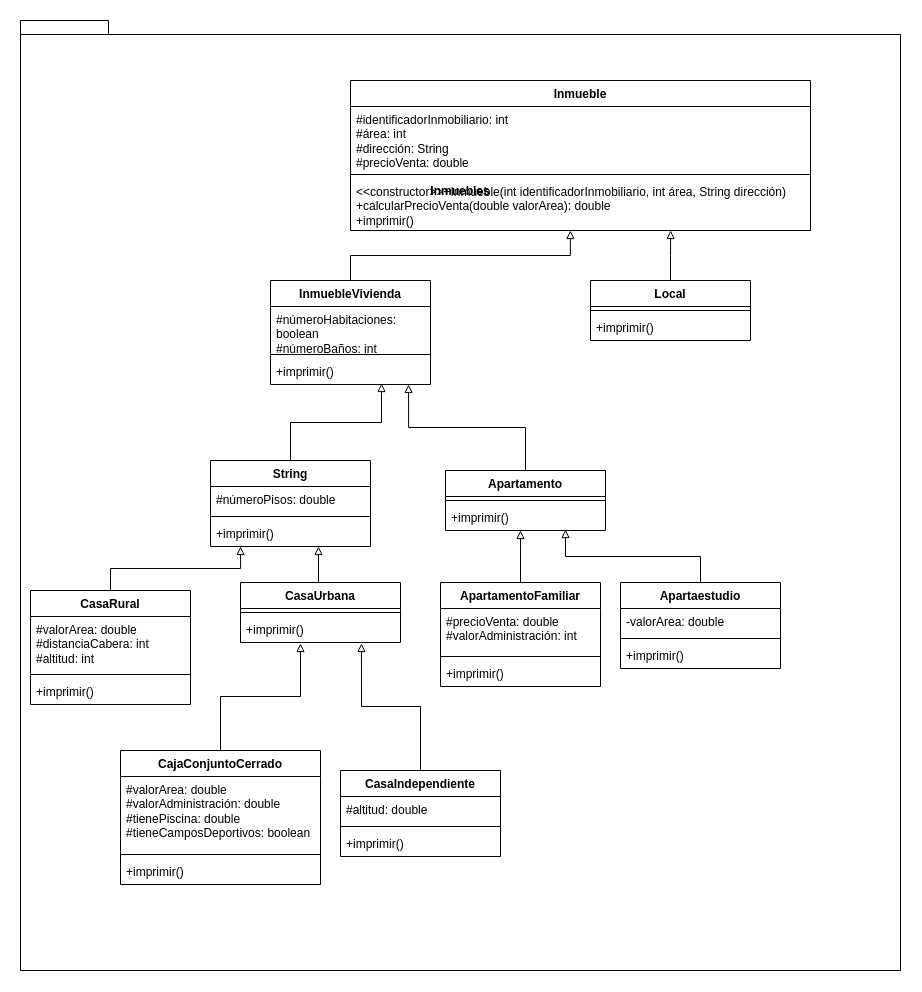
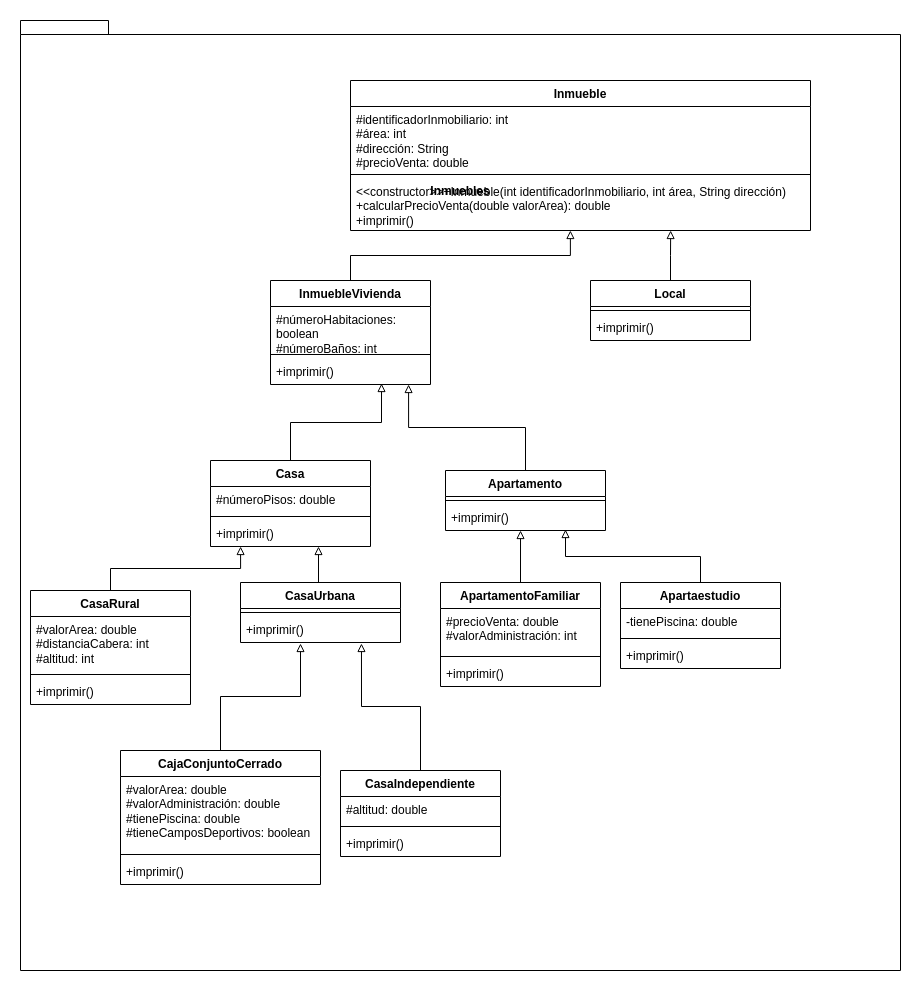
(291, 475) -> (291, 475)
(681, 623) -> (688, 623)
